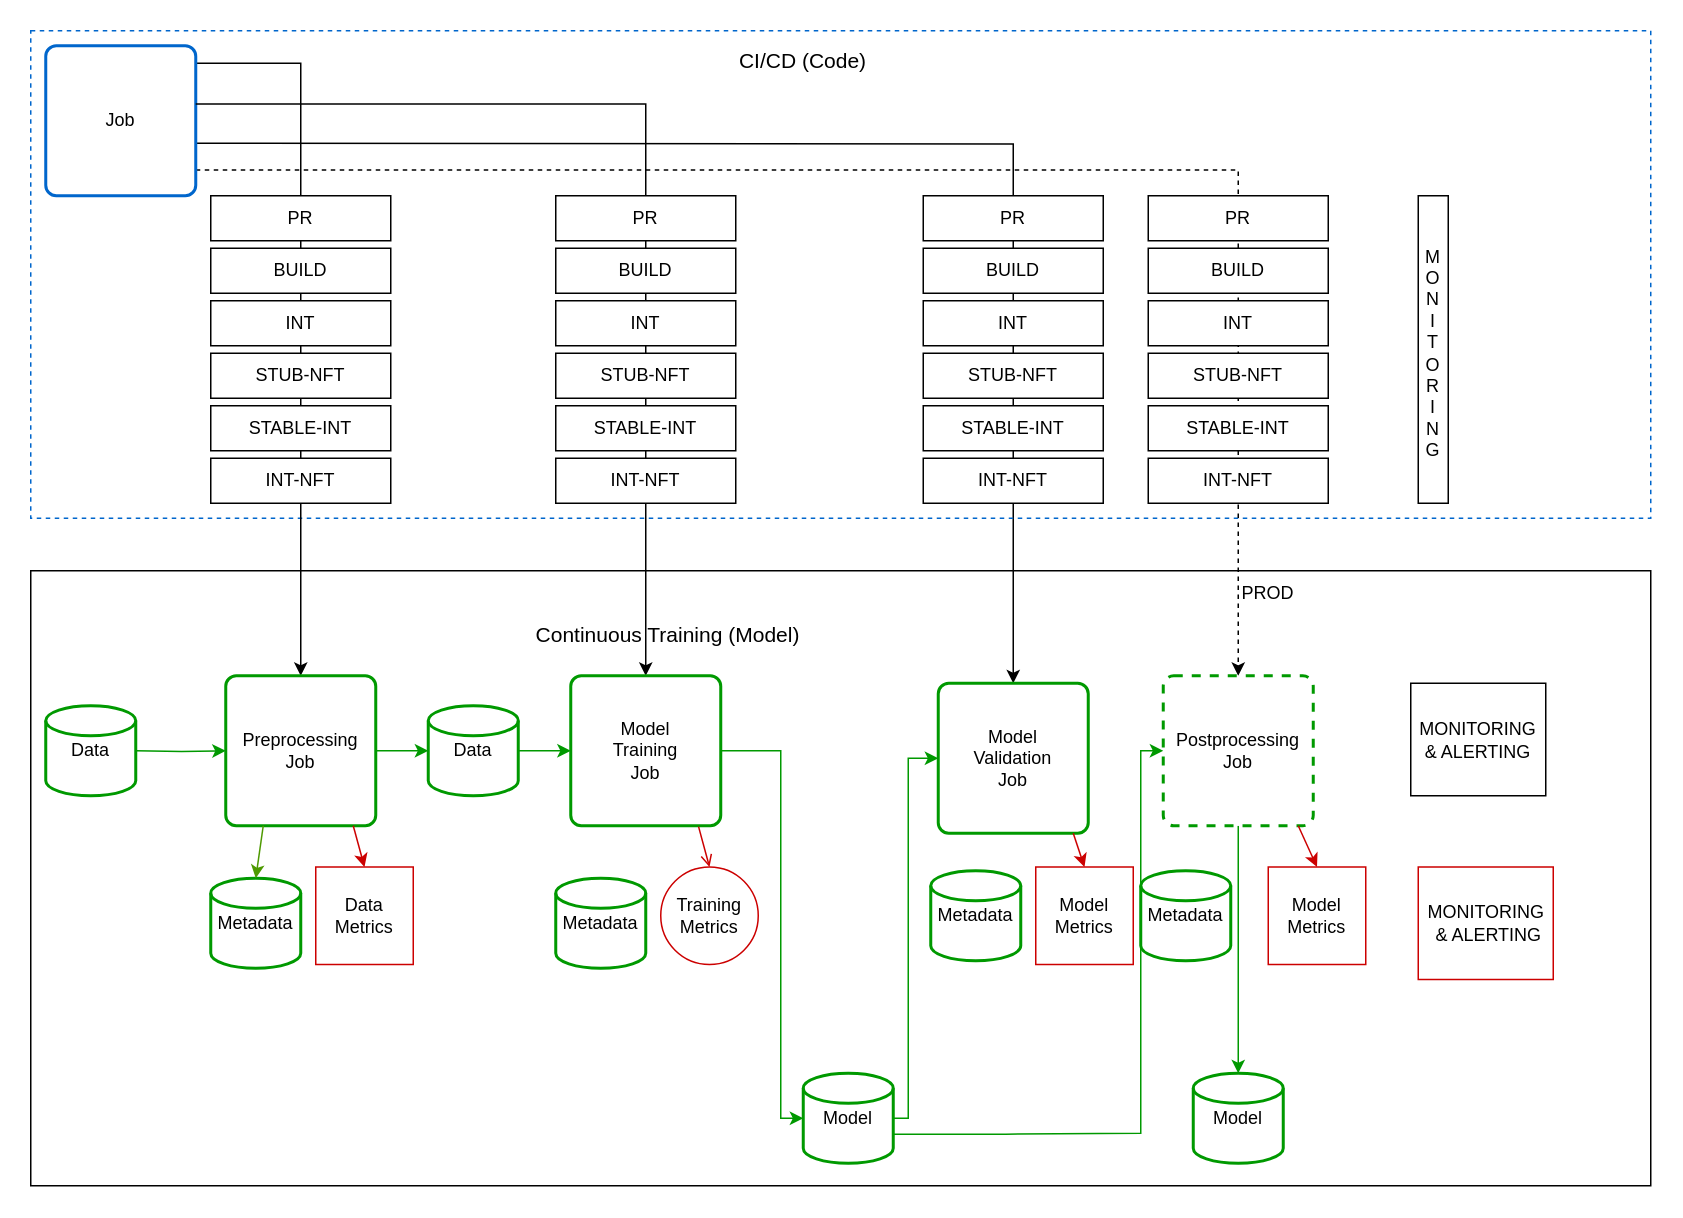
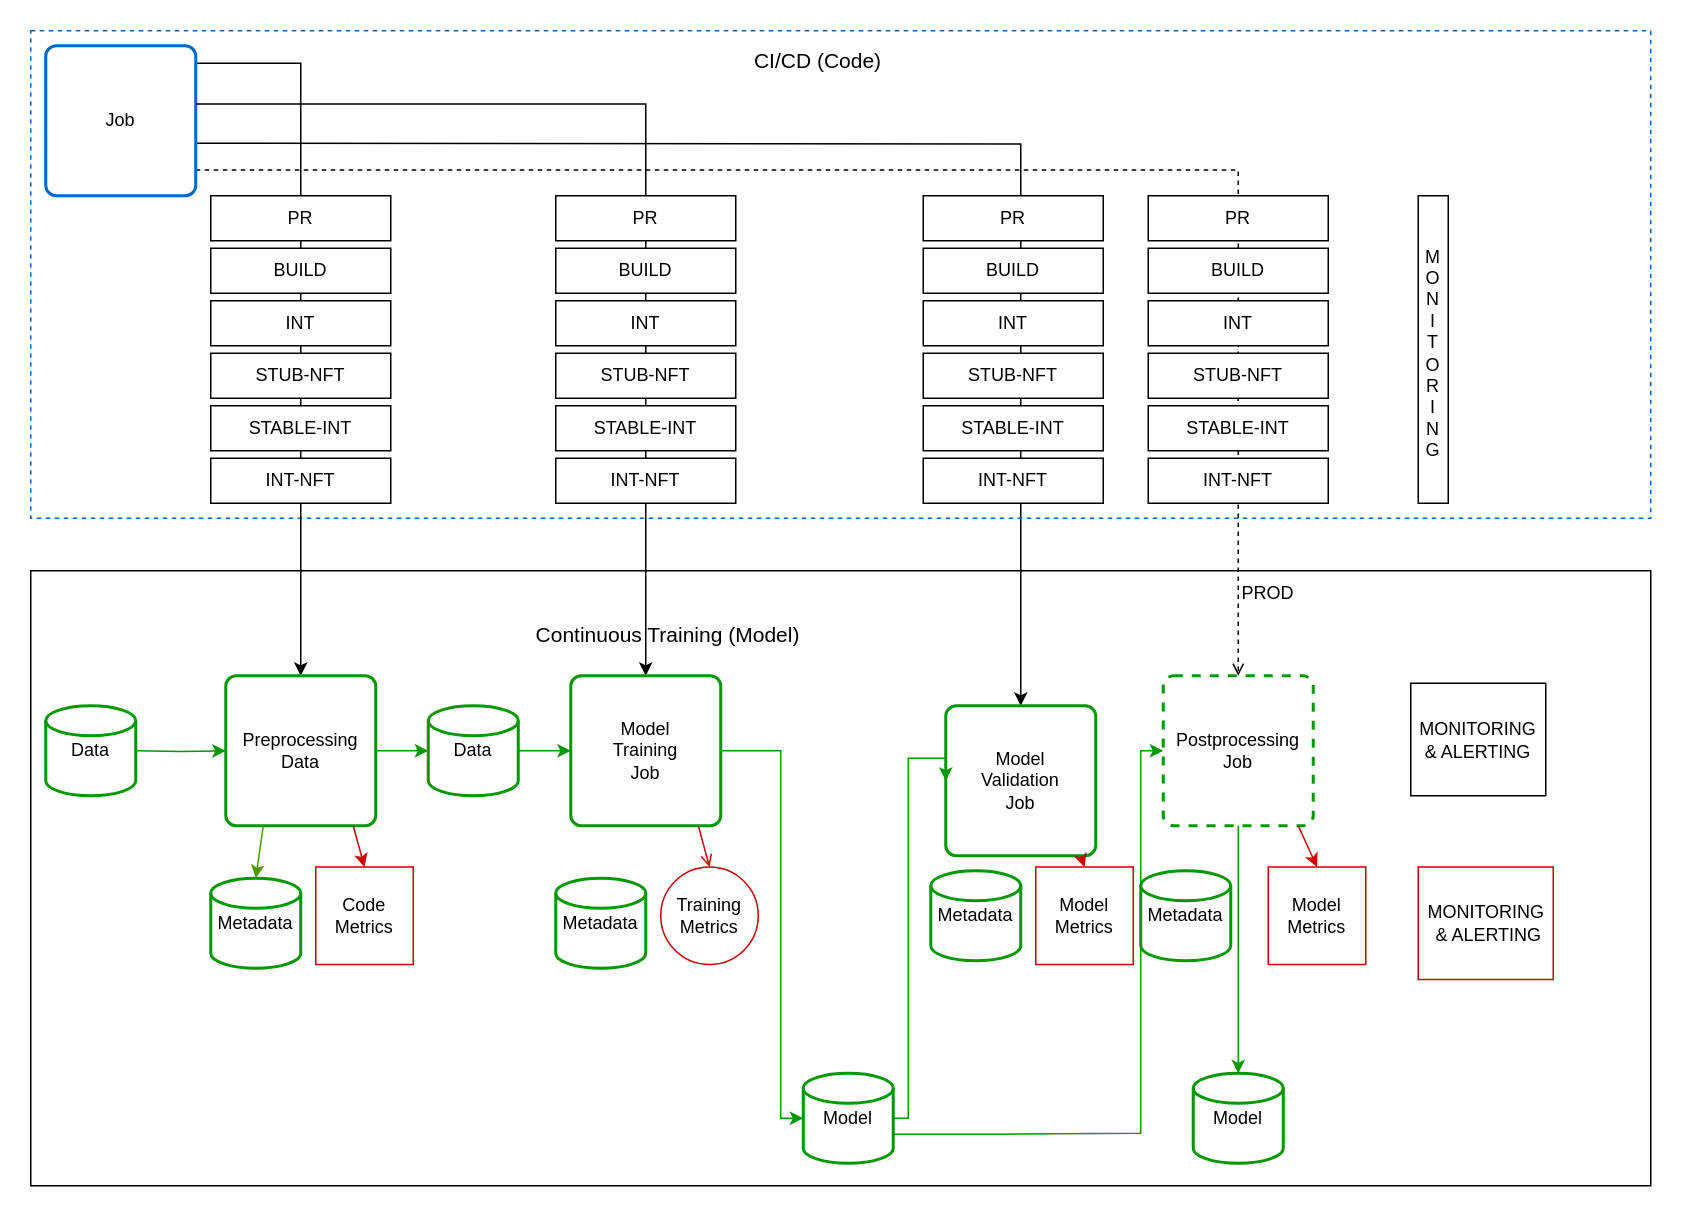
(803, 61) -> (818, 61)
(1238, 664) -> (1238, 667)
(301, 751) -> (301, 751)
(1013, 758) -> (1021, 781)
(365, 916) -> (365, 916)
